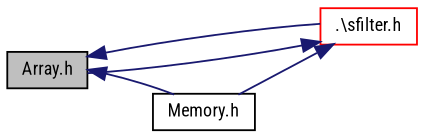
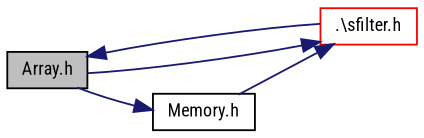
(140, 83) -> (106, 97)
